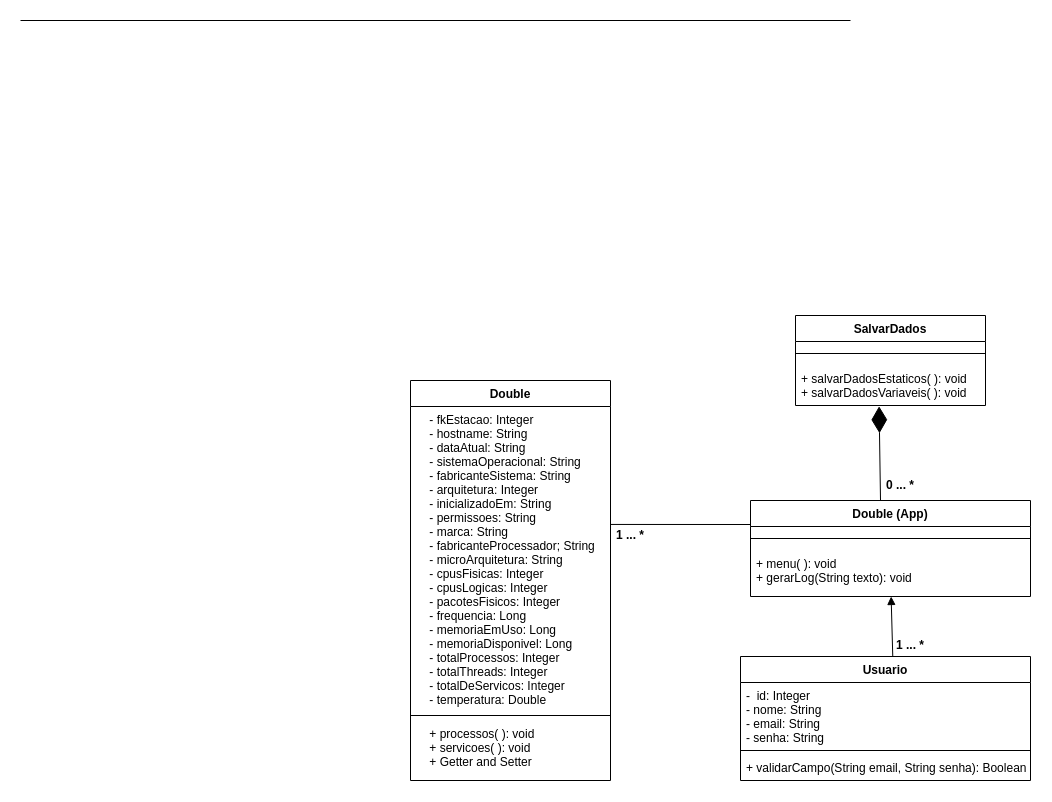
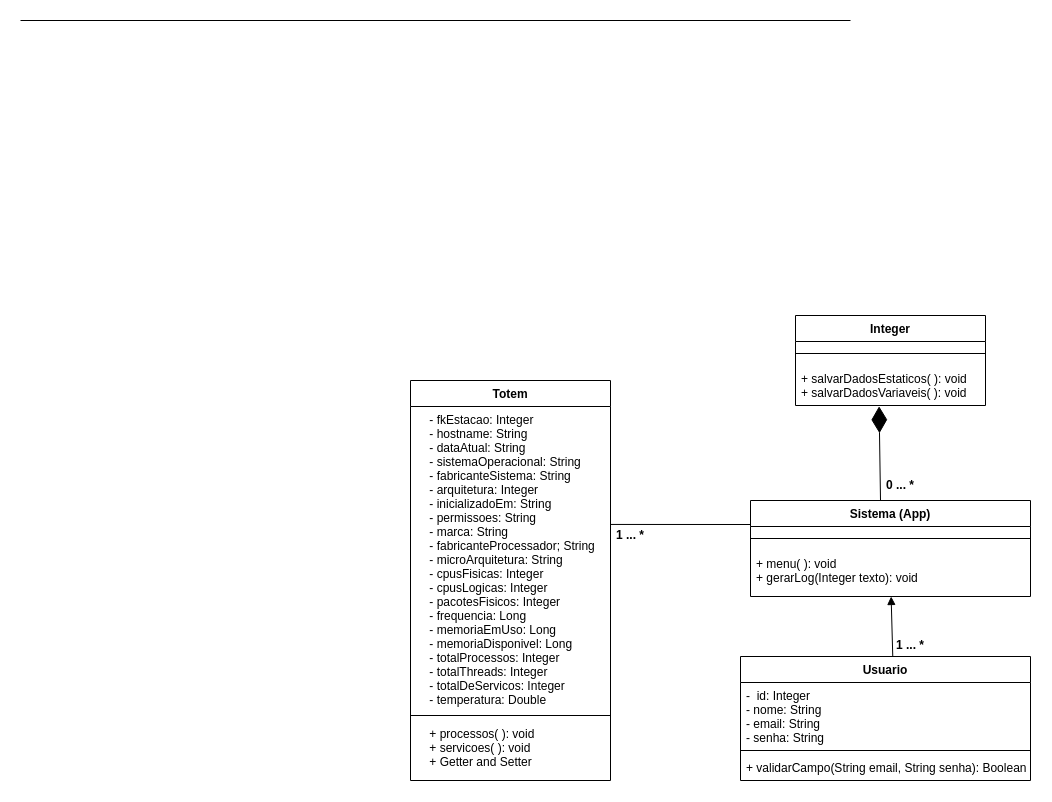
(890, 329) -> (890, 329)
(510, 394) -> (510, 394)
(890, 514) -> (890, 514)
(799, 564) -> (799, 564)
